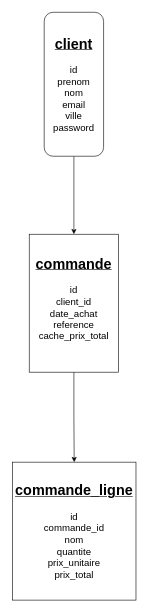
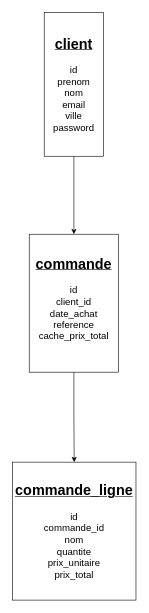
(74, 84) -> (74, 84)
